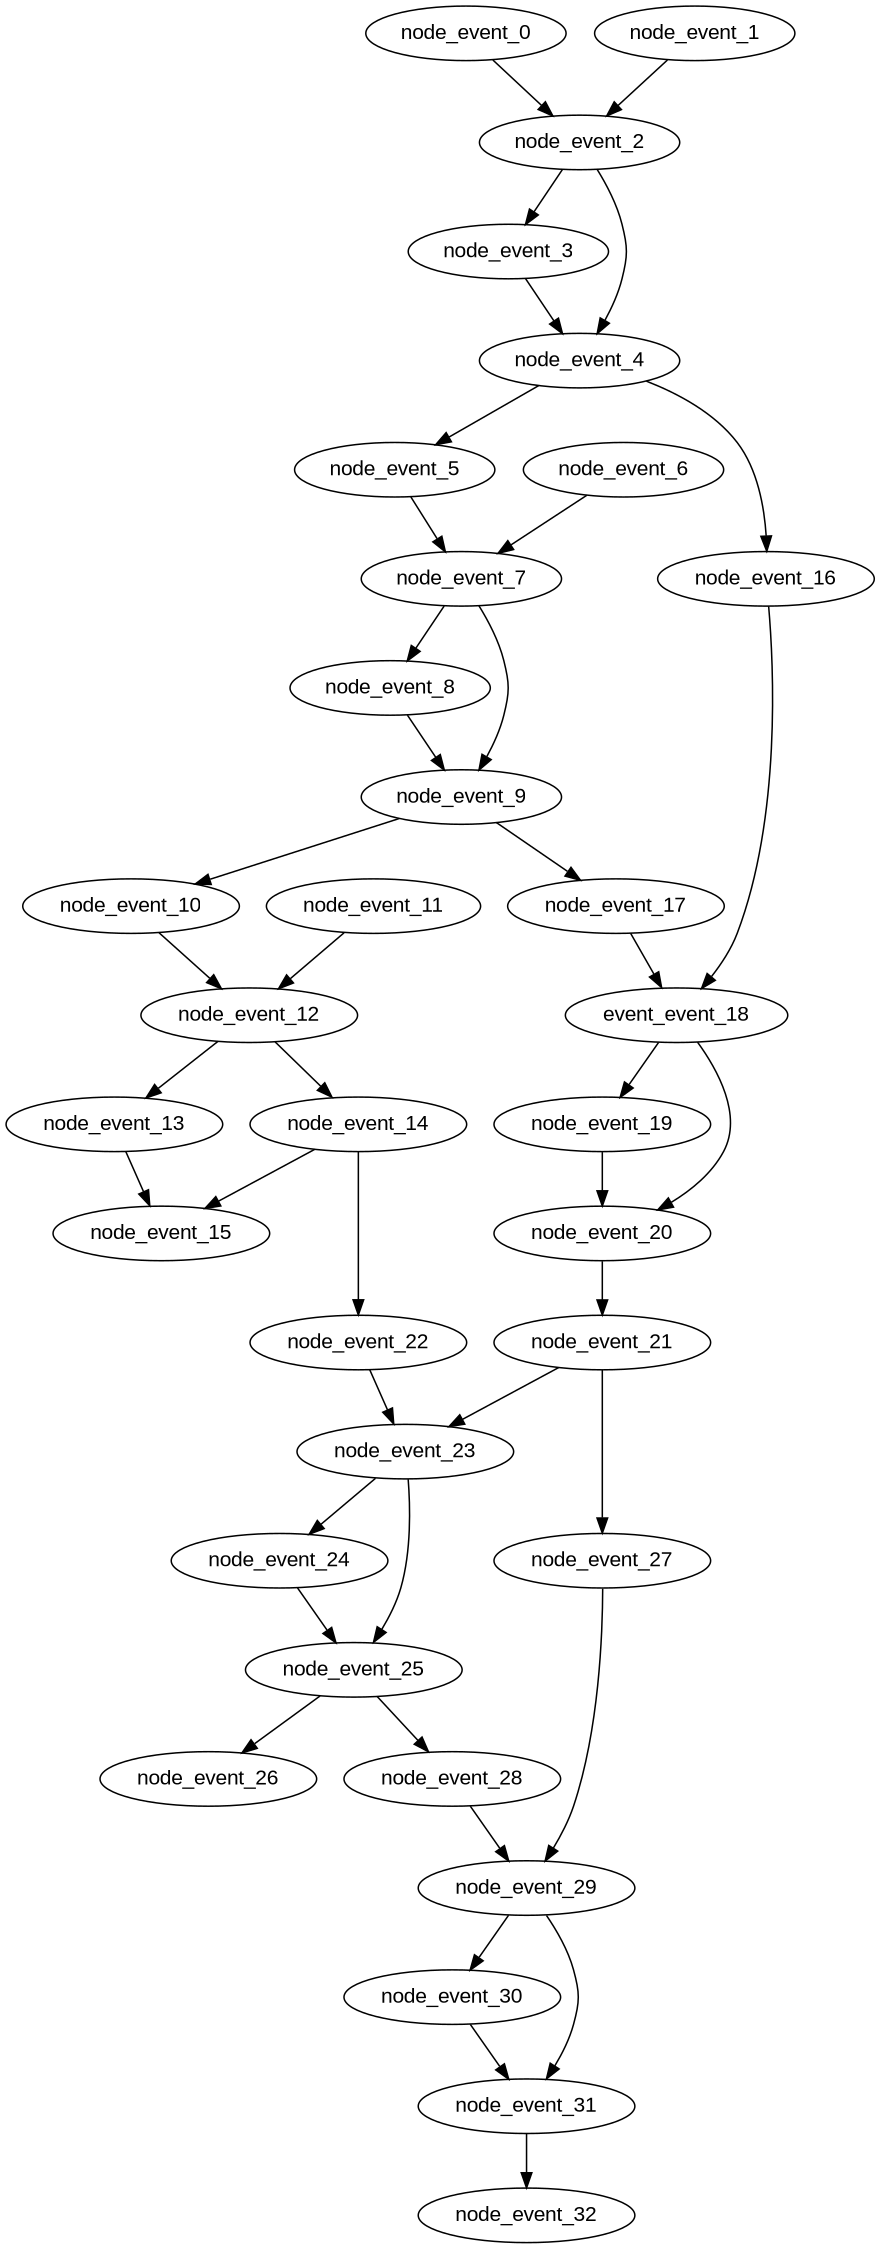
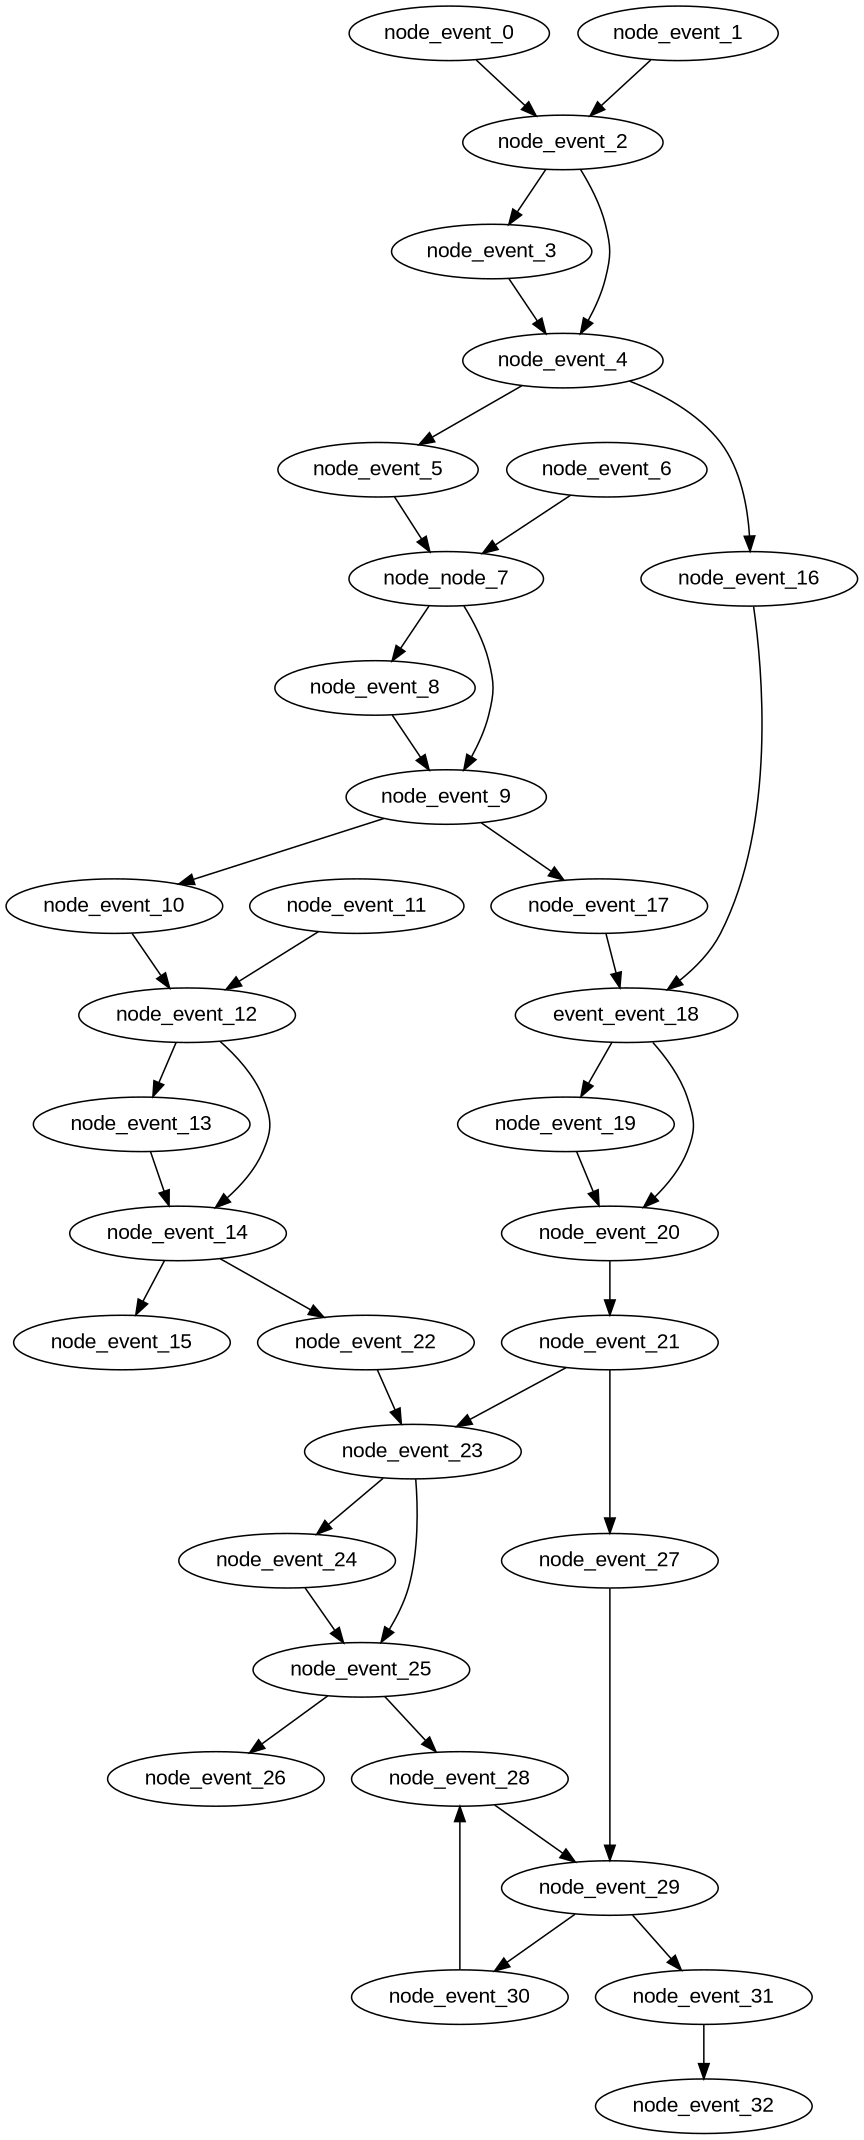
(461, 579) -> (446, 579)
(135, 1172) -> (157, 1171)
(485, 2045) -> (460, 1896)
